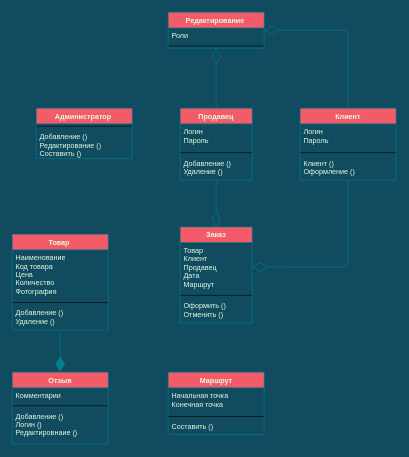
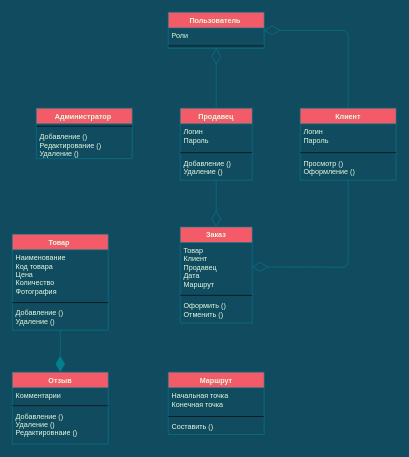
(216, 20) -> (216, 20)
(65, 137) -> (65, 137)
(321, 163) -> (325, 163)
(41, 416) -> (41, 416)
